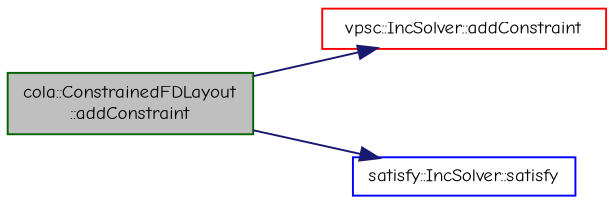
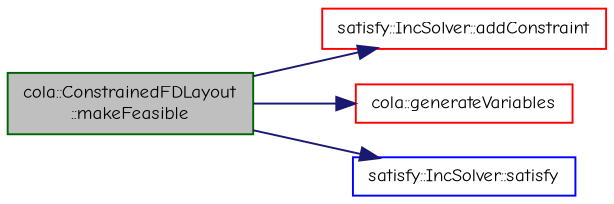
(464, 29) -> (464, 29)
(130, 104) -> (130, 104)
none -> (464, 104)
